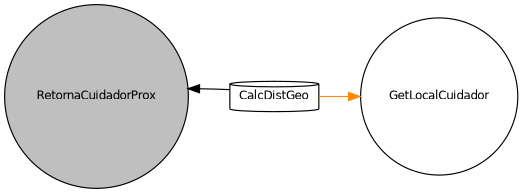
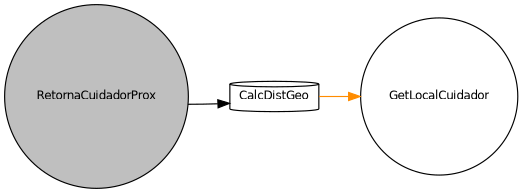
(215, 89) -> (203, 104)
